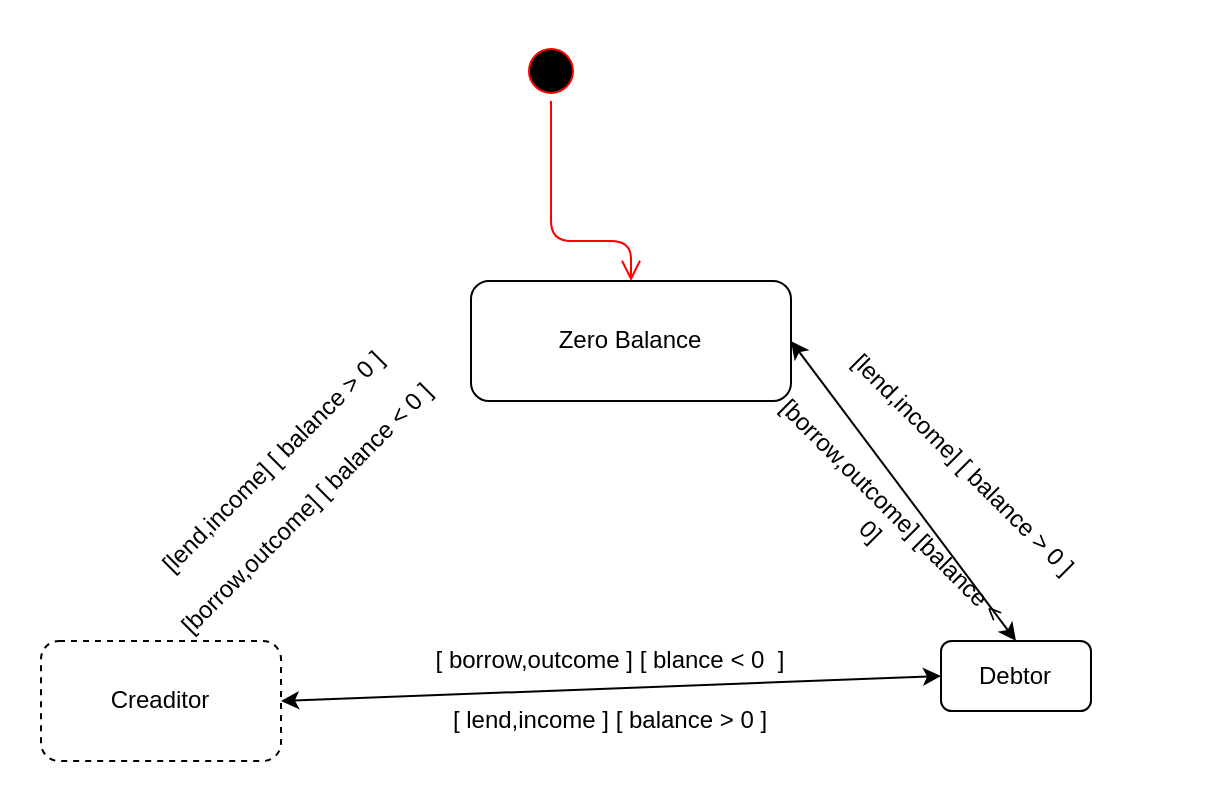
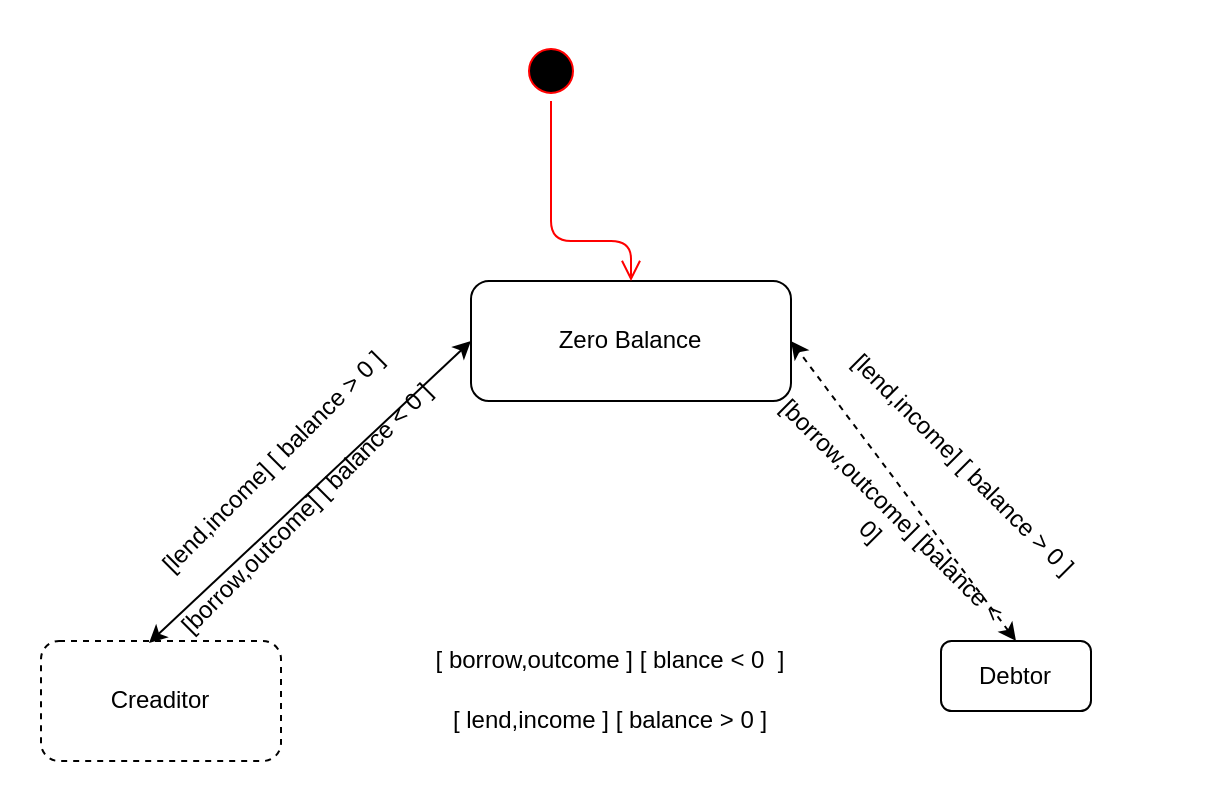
(902, 489) -> (902, 489)
none -> (310, 492)
(611, 689) -> none
